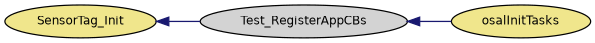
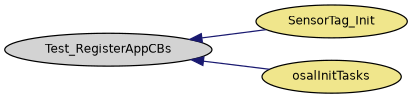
(184, 21) -> (234, 34)
